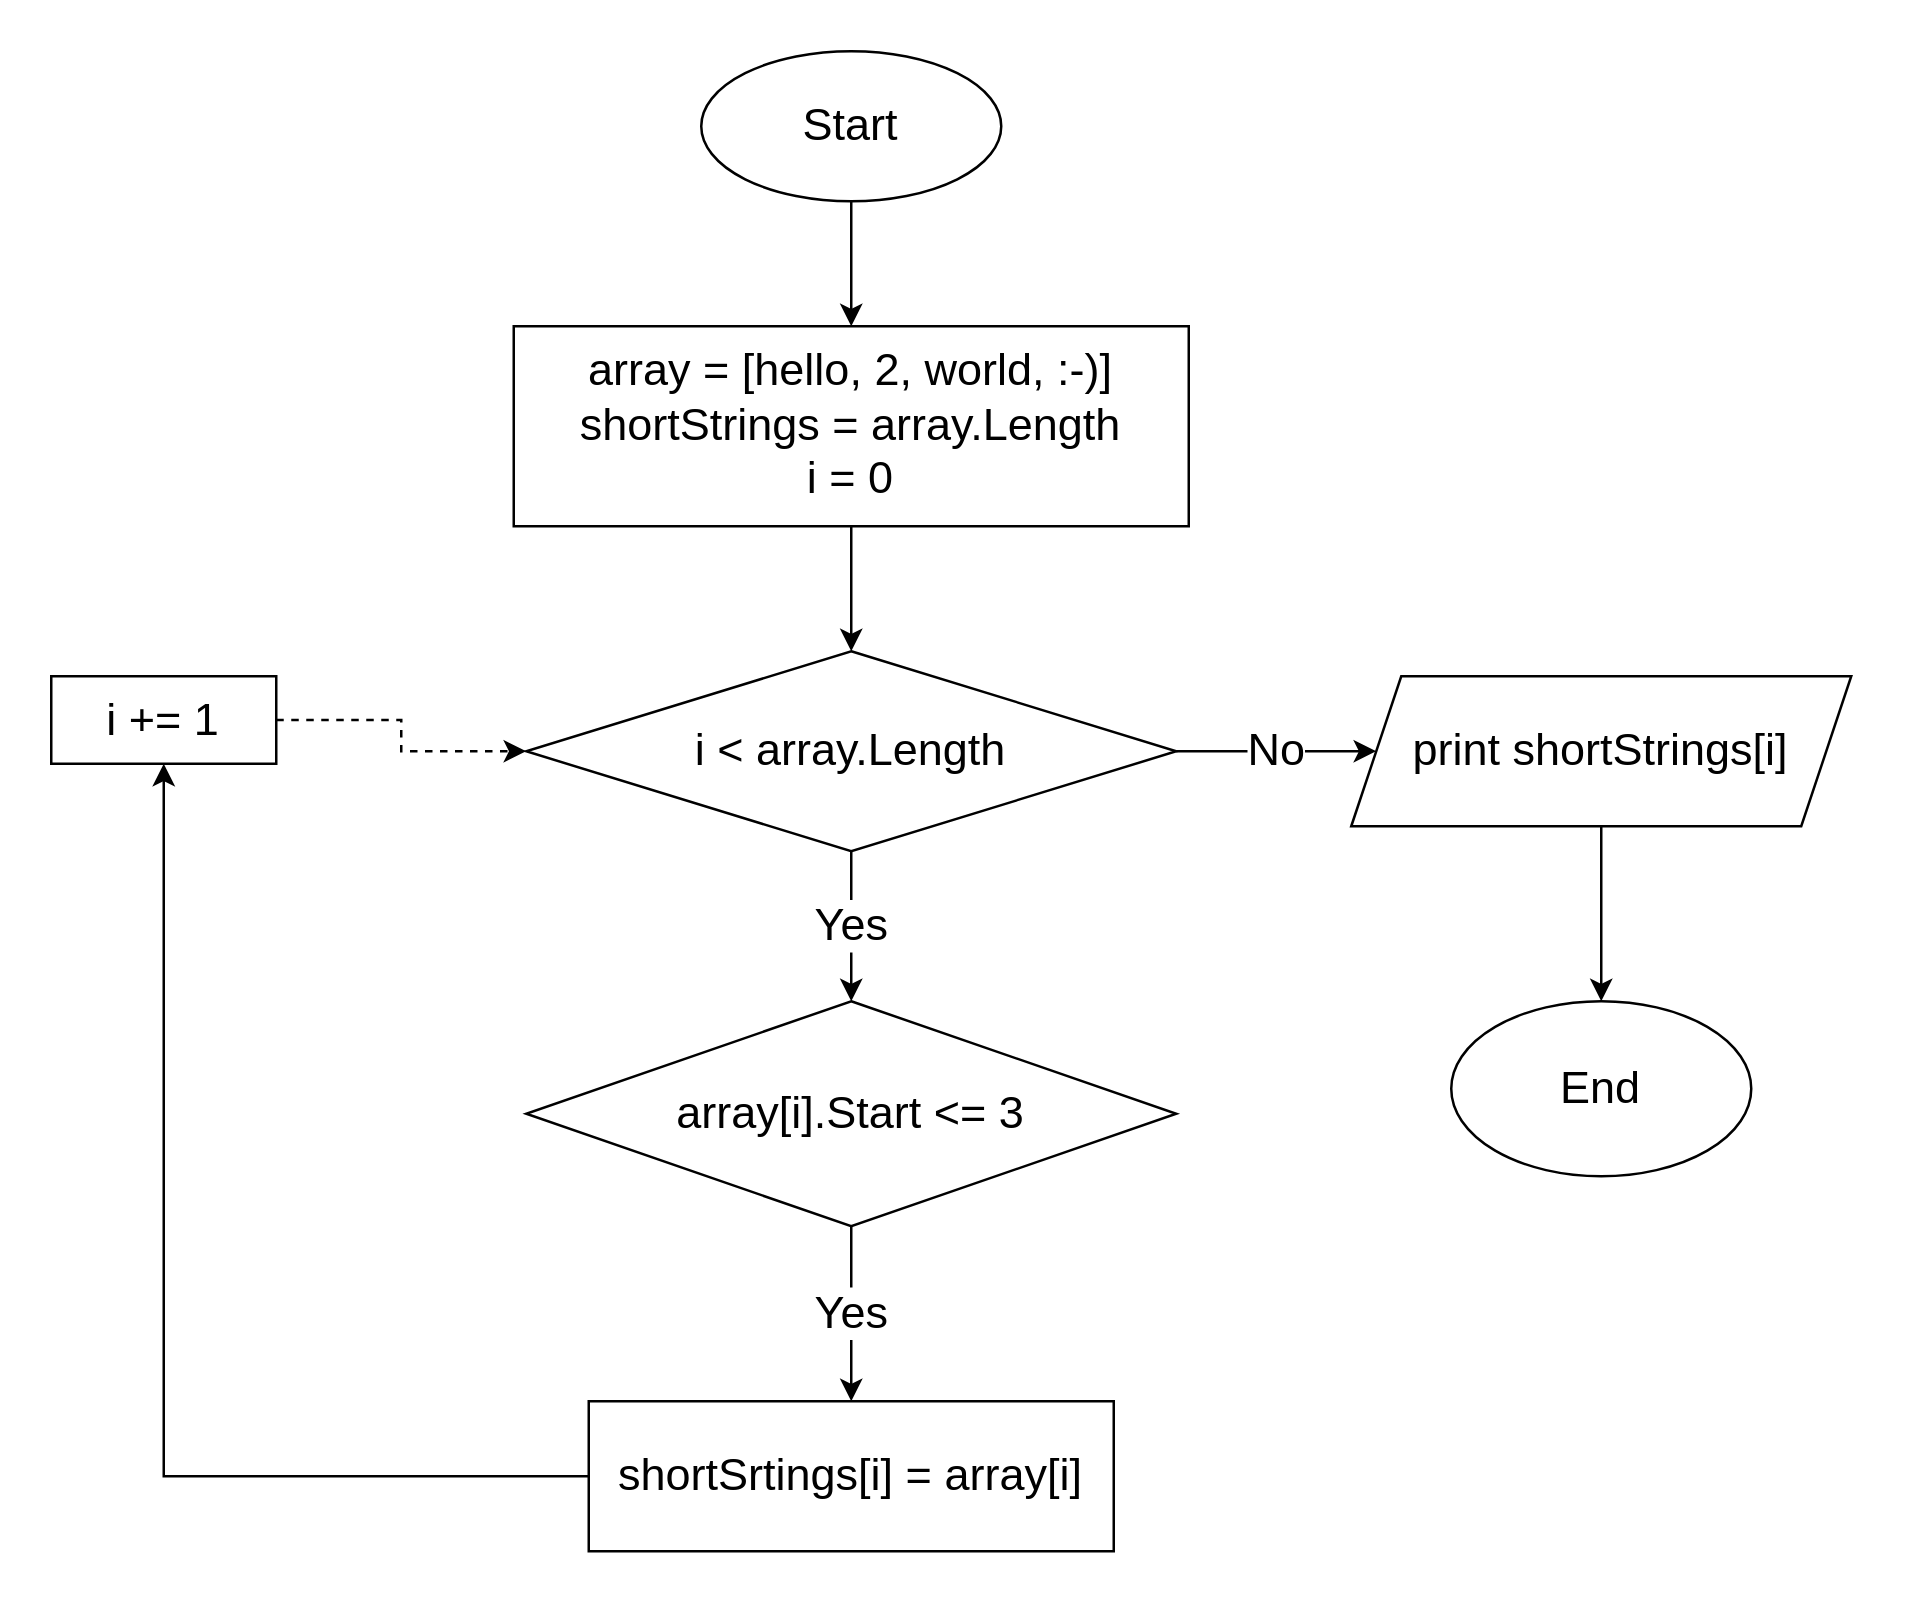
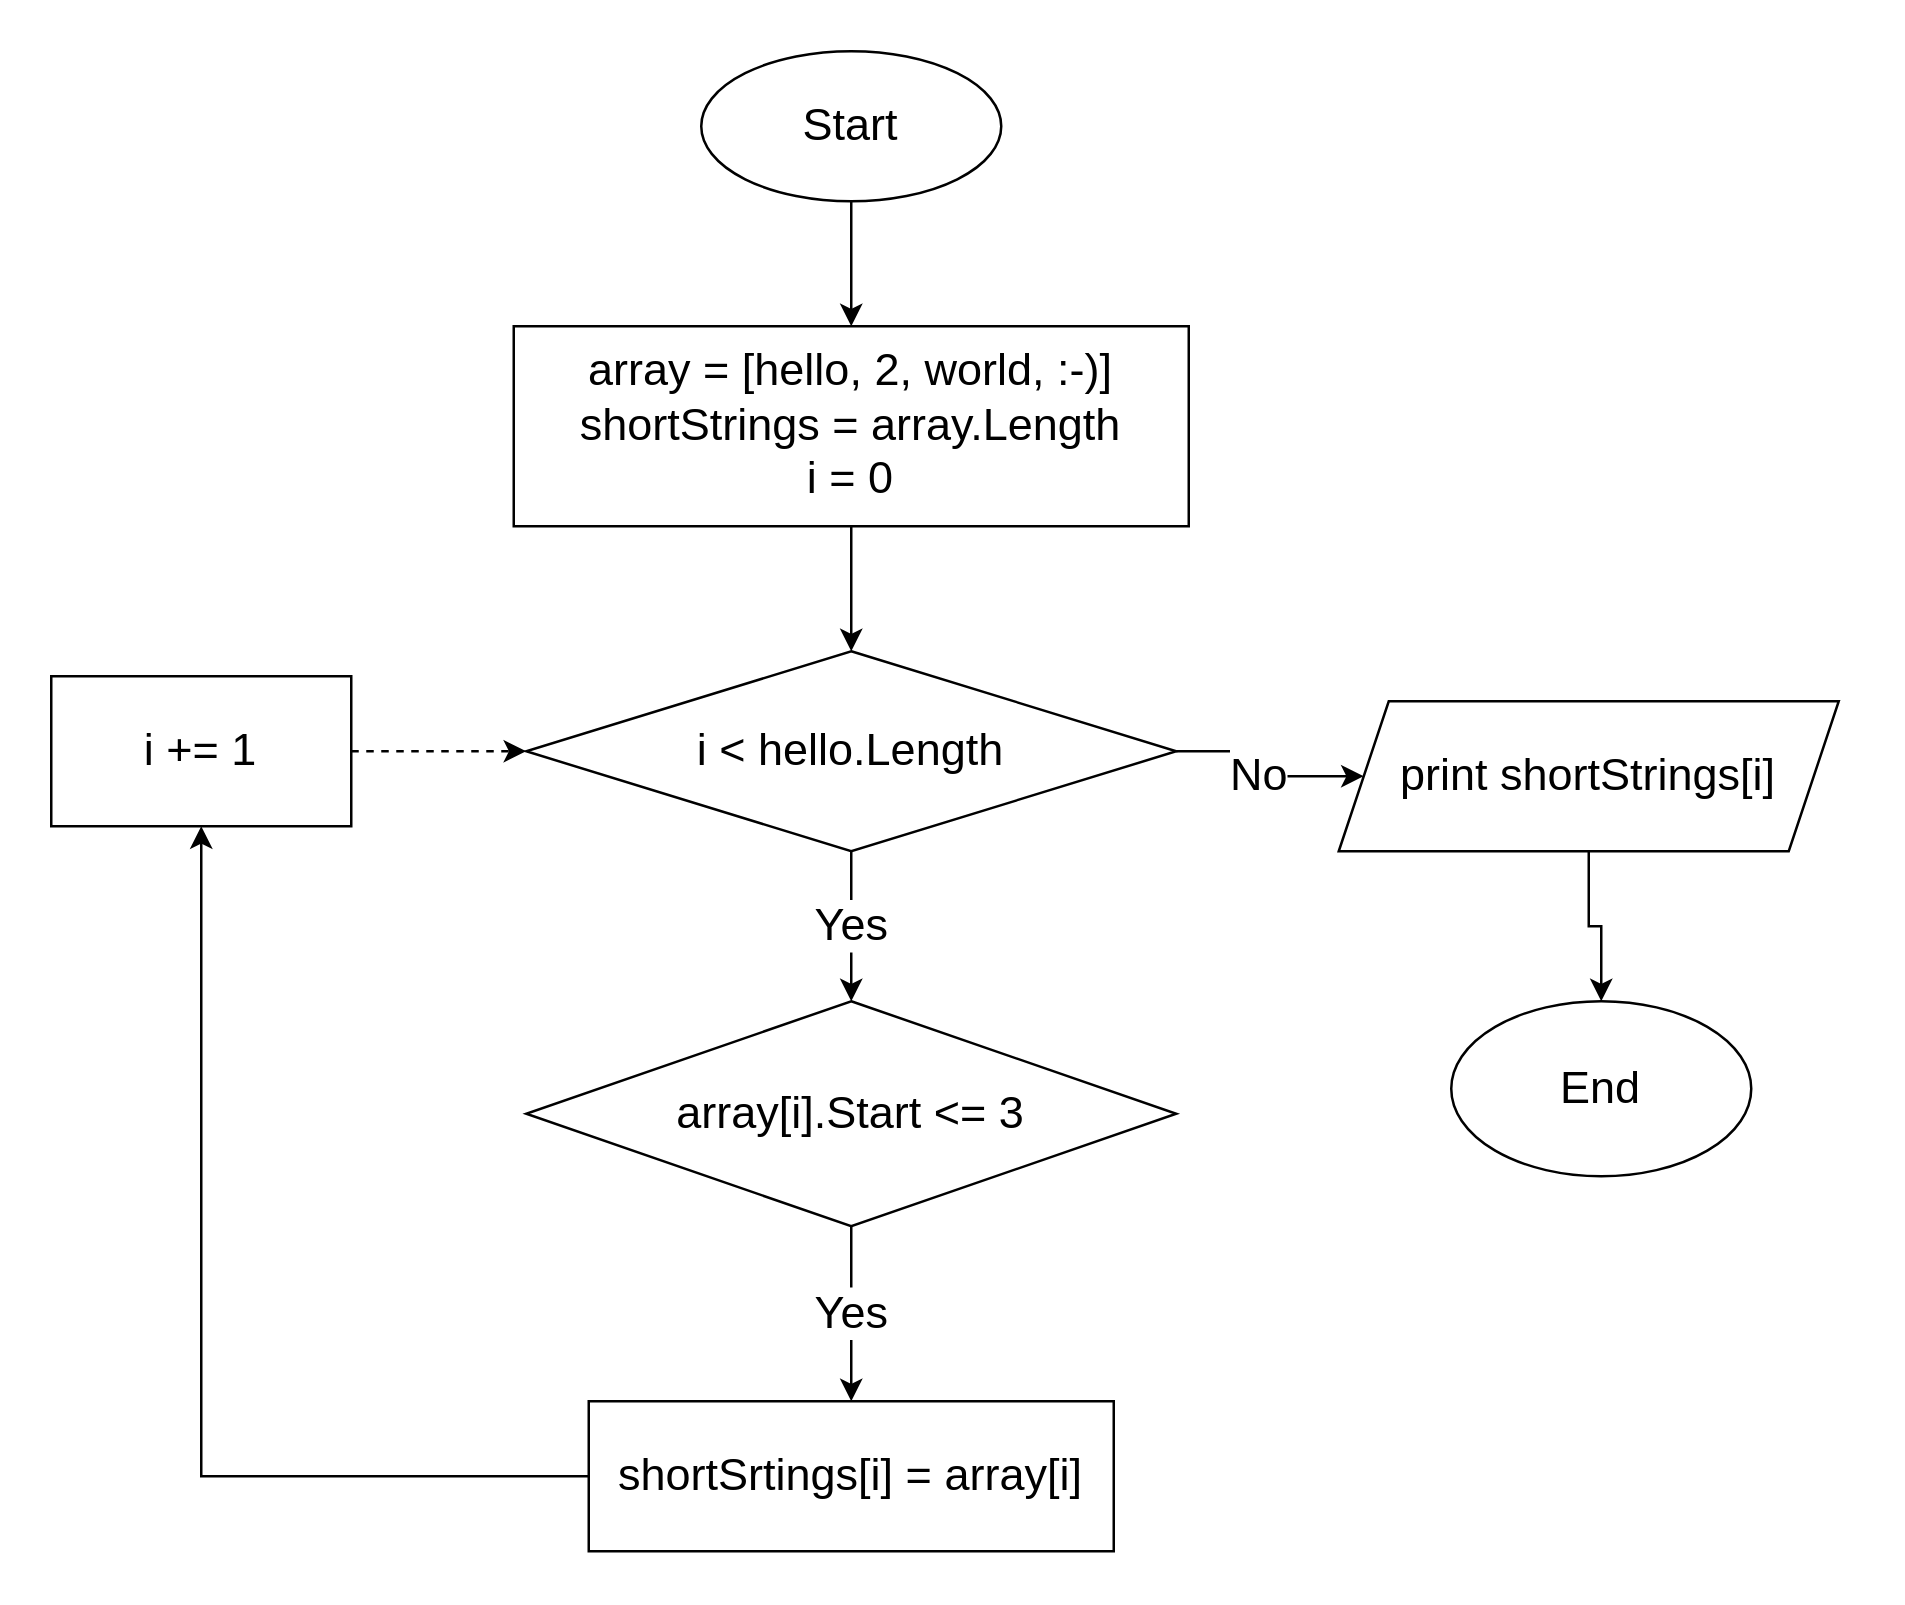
(164, 720) -> (201, 751)
(851, 751) -> (851, 751)
(1601, 751) -> (1589, 776)
